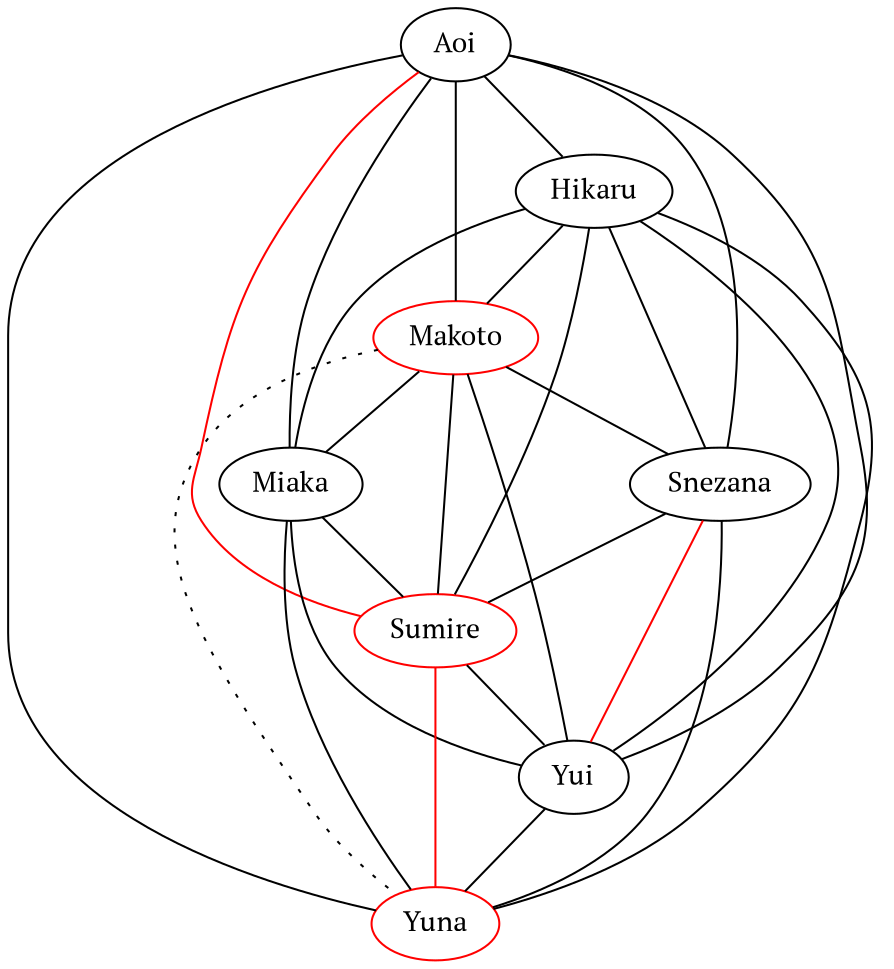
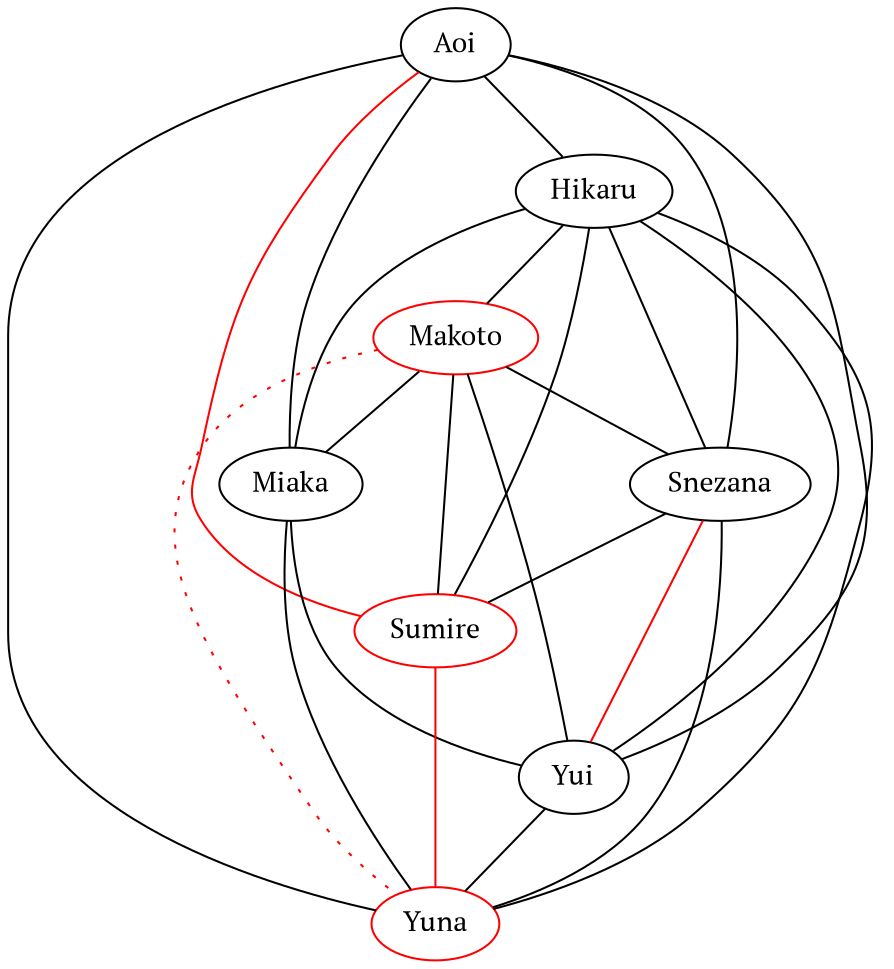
(456, 191) -> none
(363, 557) -> none
(188, 599) -> (188, 599)
(506, 705) -> none
